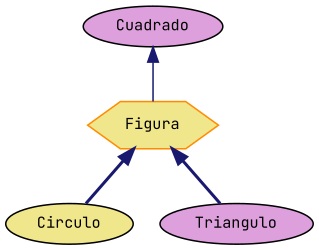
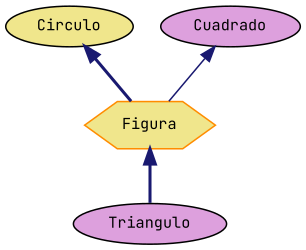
(105, 182) -> (113, 80)
